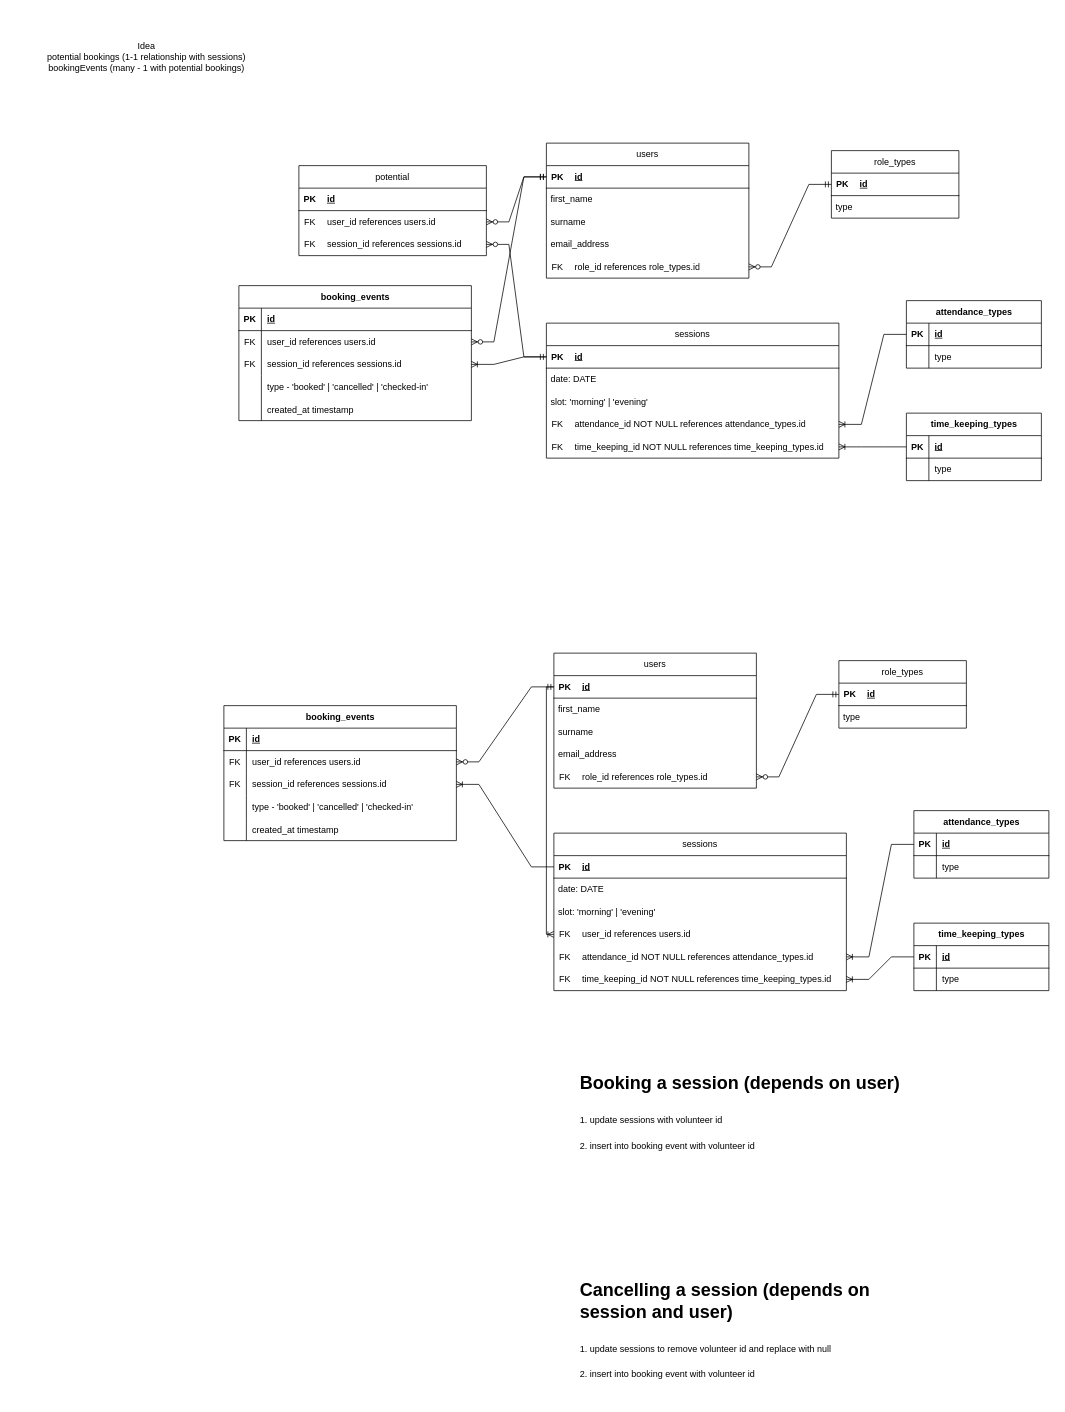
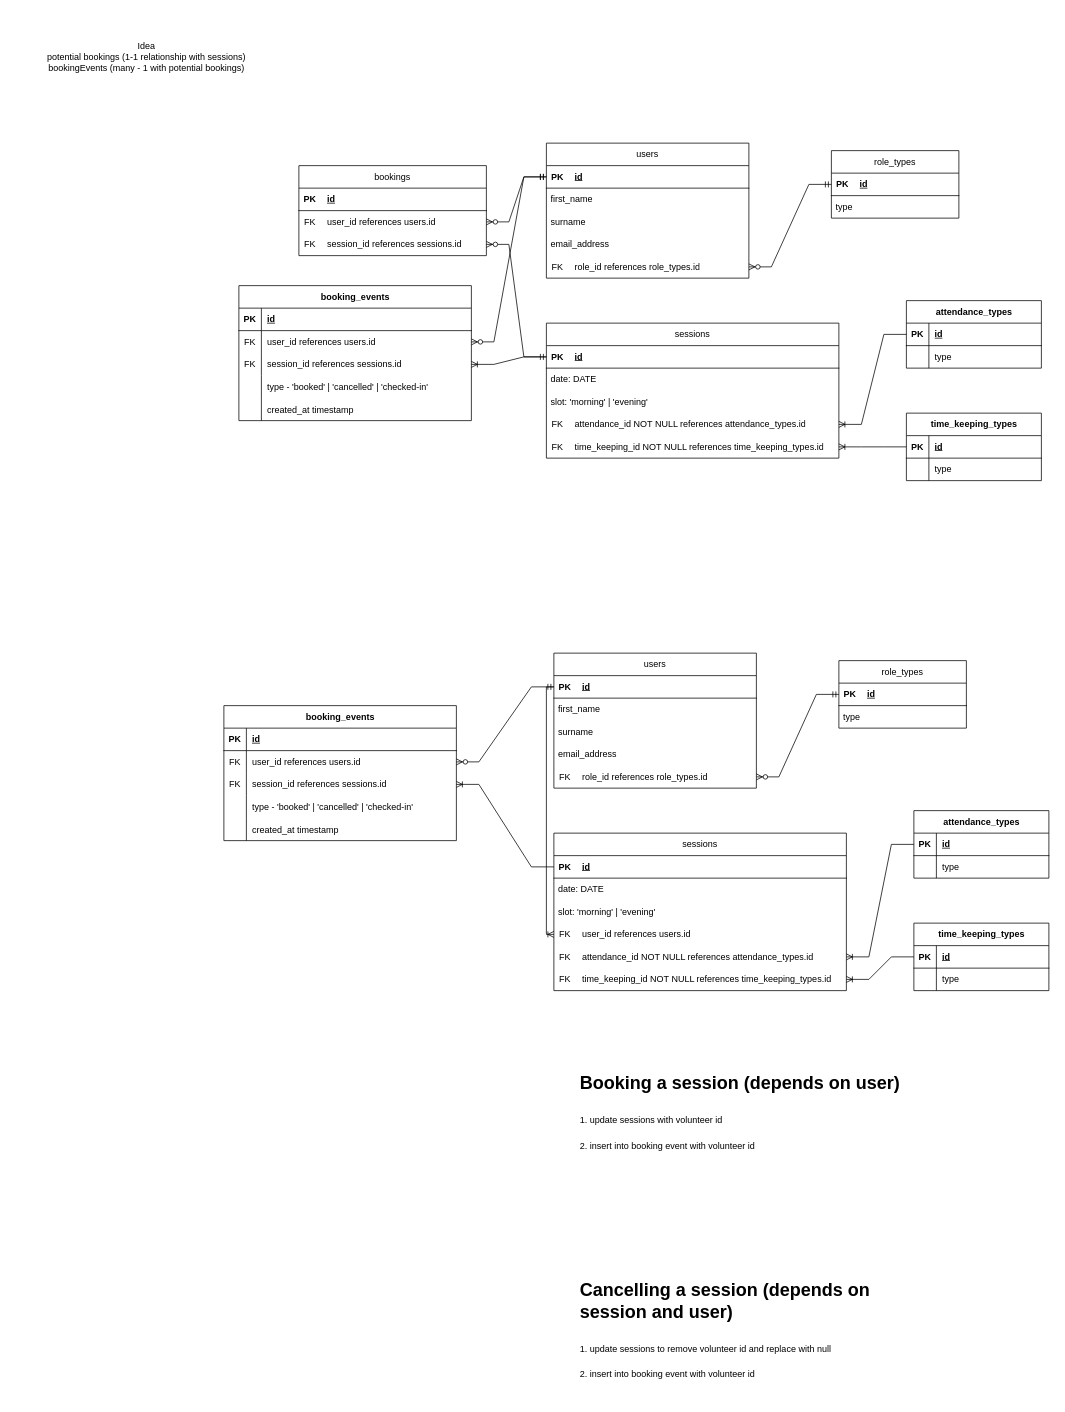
(393, 177) -> (393, 177)
